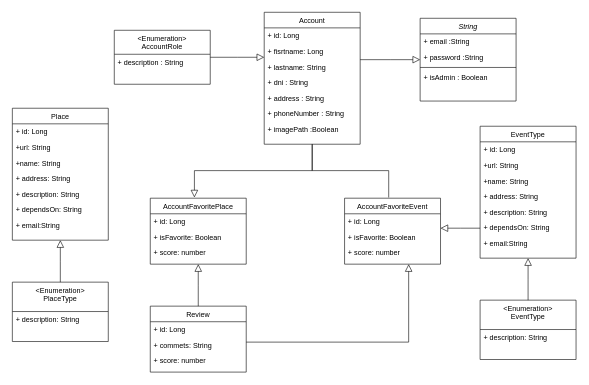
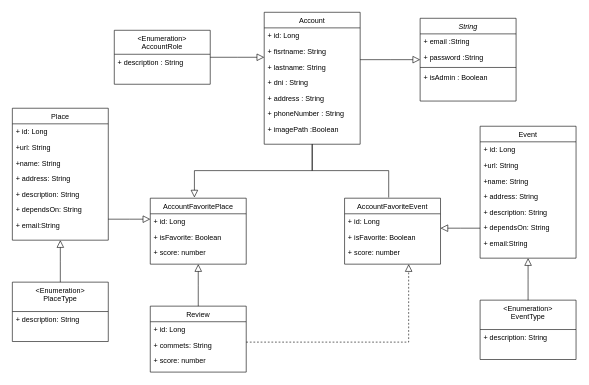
(298, 52) -> (301, 52)
(528, 134) -> (528, 134)
none -> (126, 219)
(364, 342) -> (364, 342)
